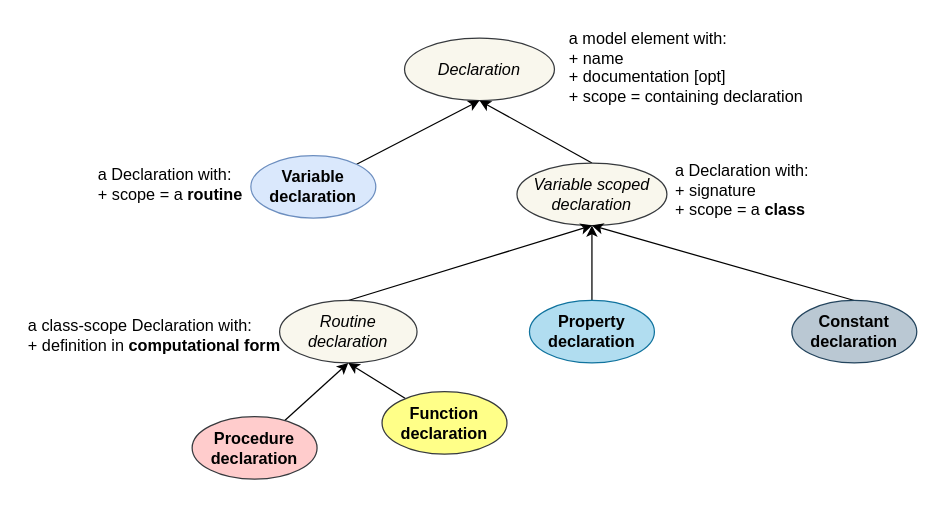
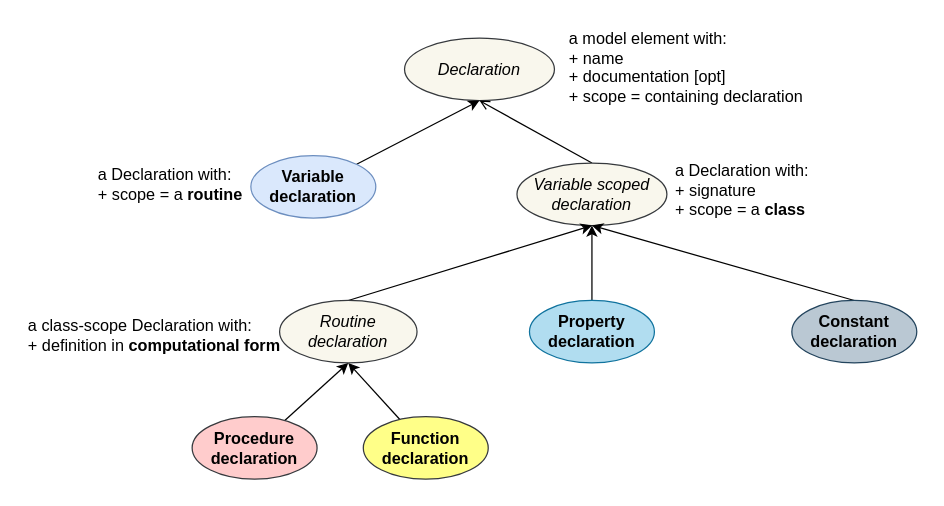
(487, 105) -> (485, 104)
(444, 423) -> (426, 448)
